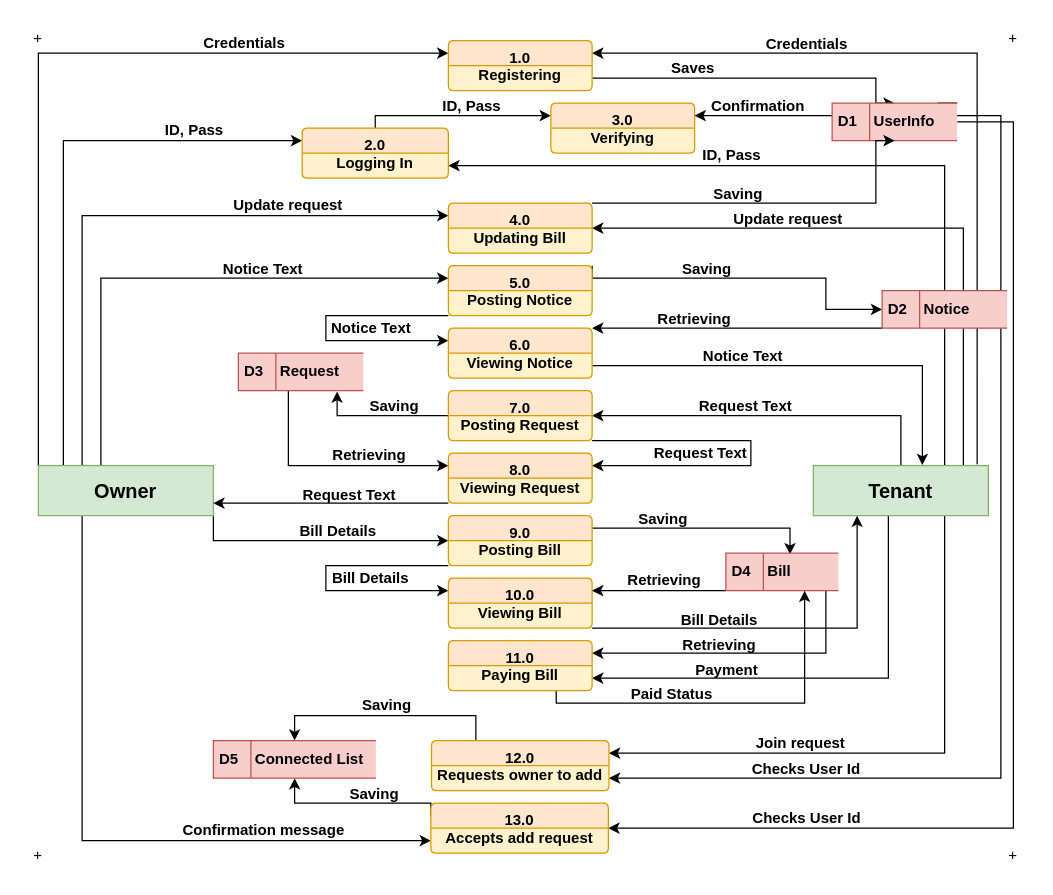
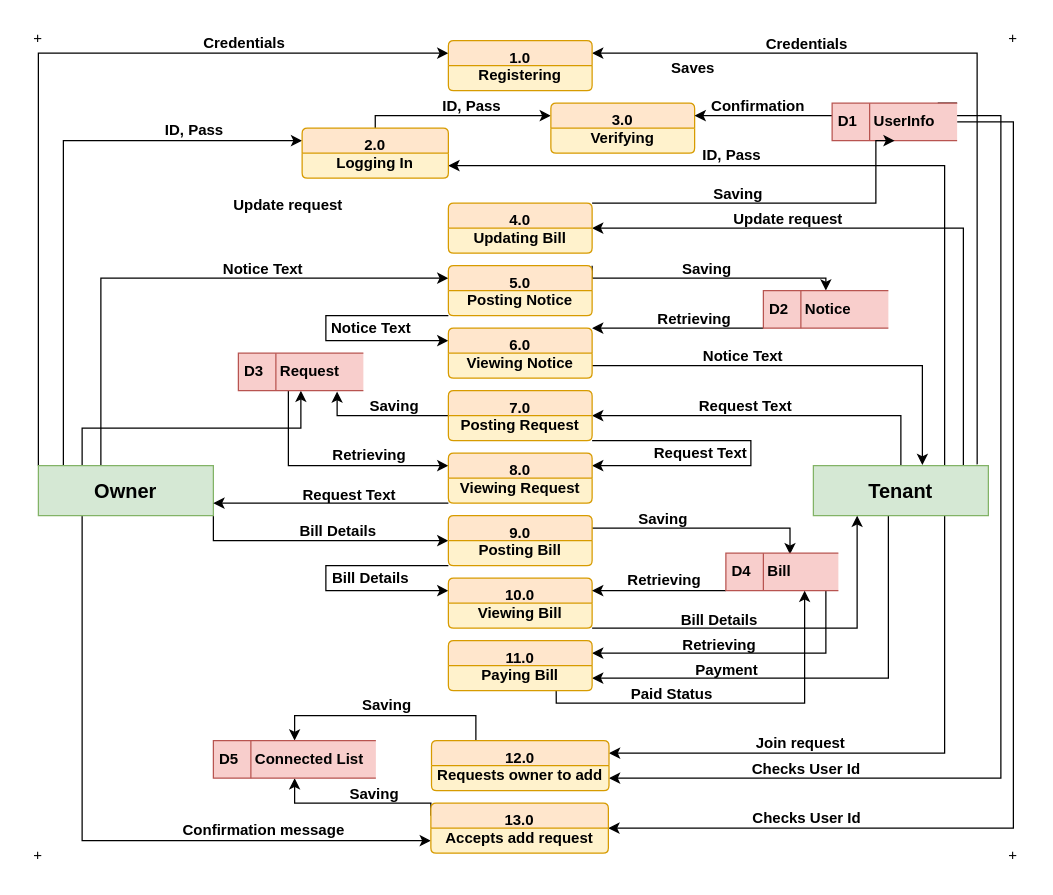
(751, 78) -> none
(154, 216) -> (204, 428)
(944, 309) -> (826, 309)
